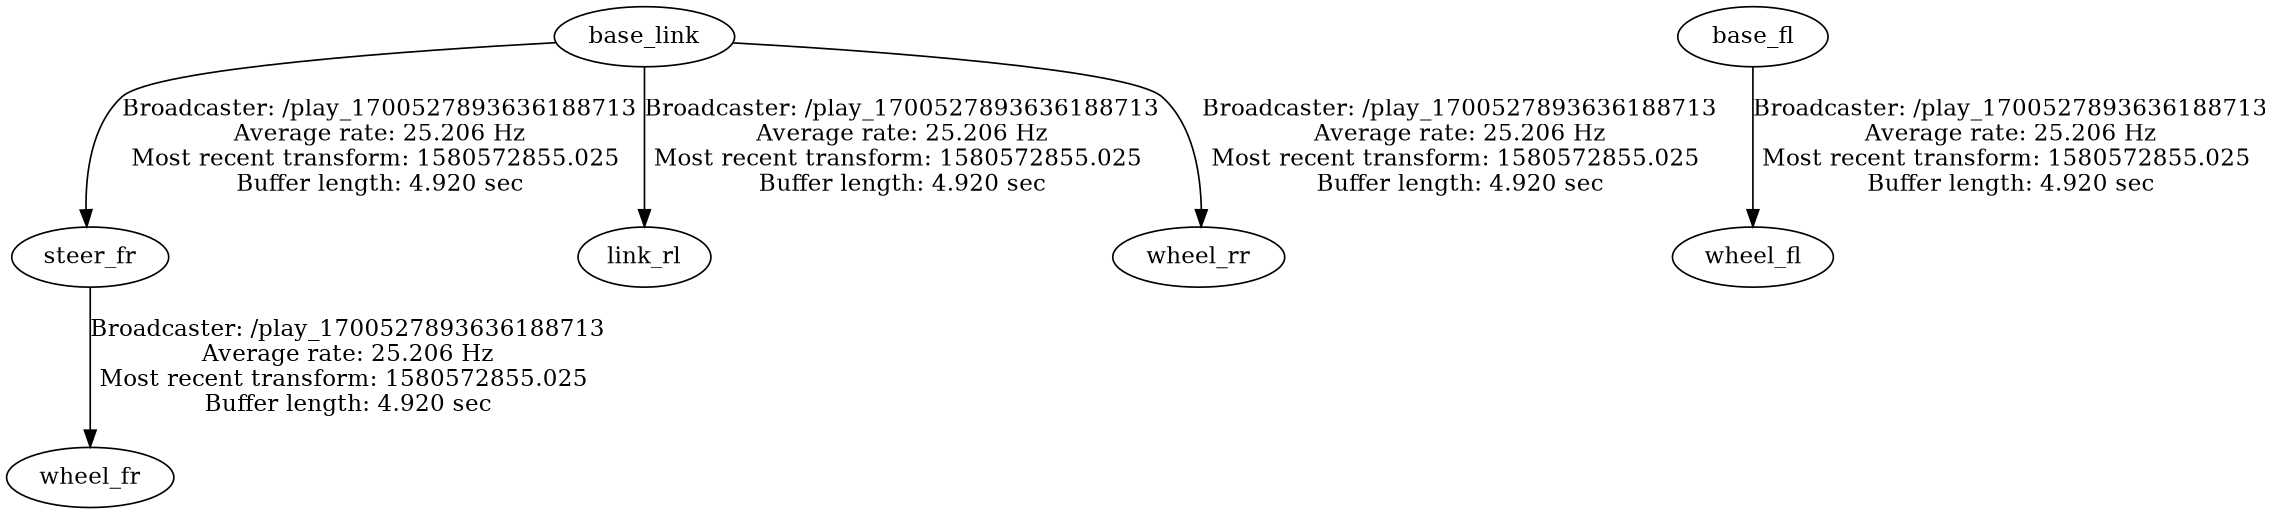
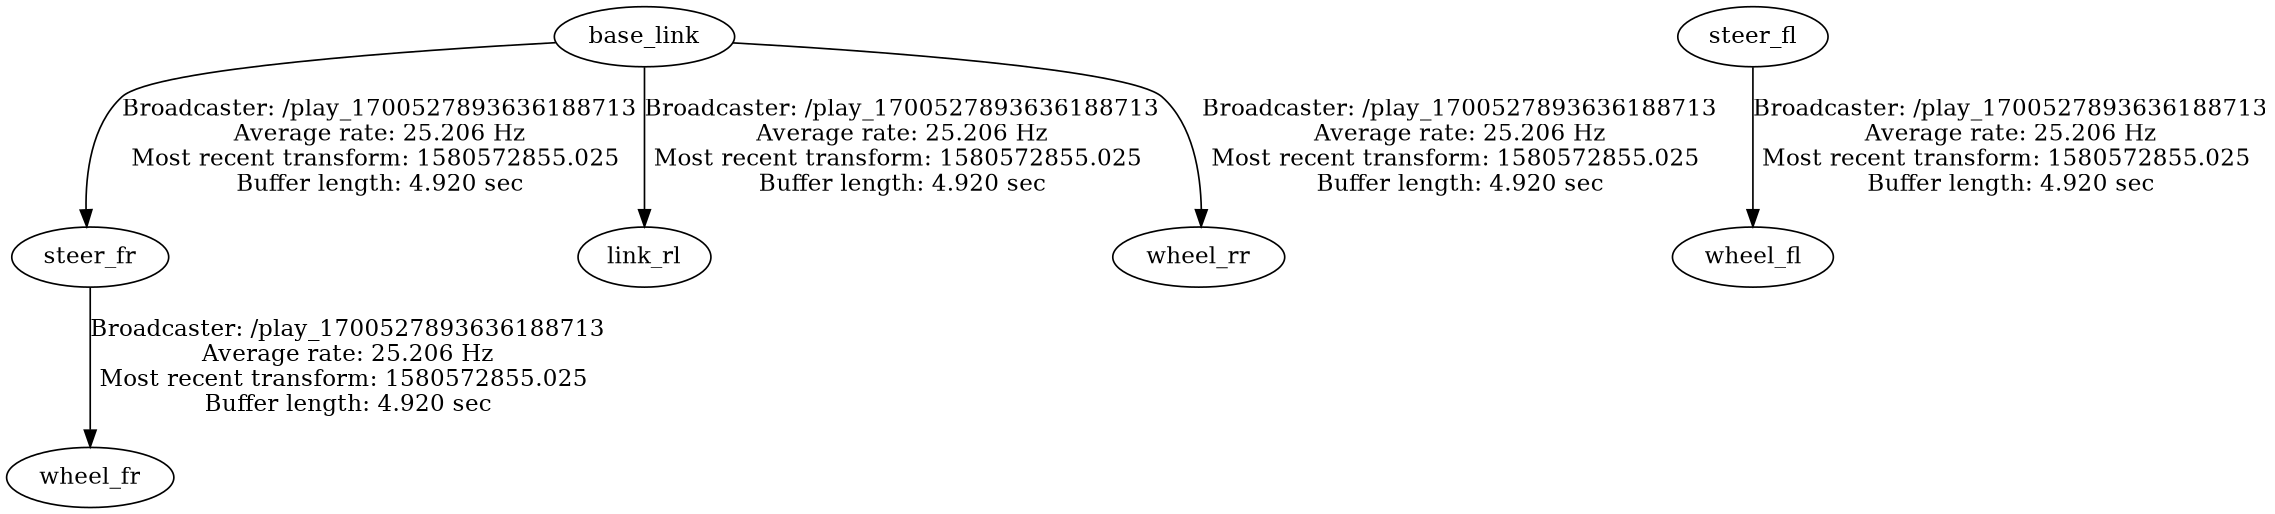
(1753, 37) -> (1753, 37)
